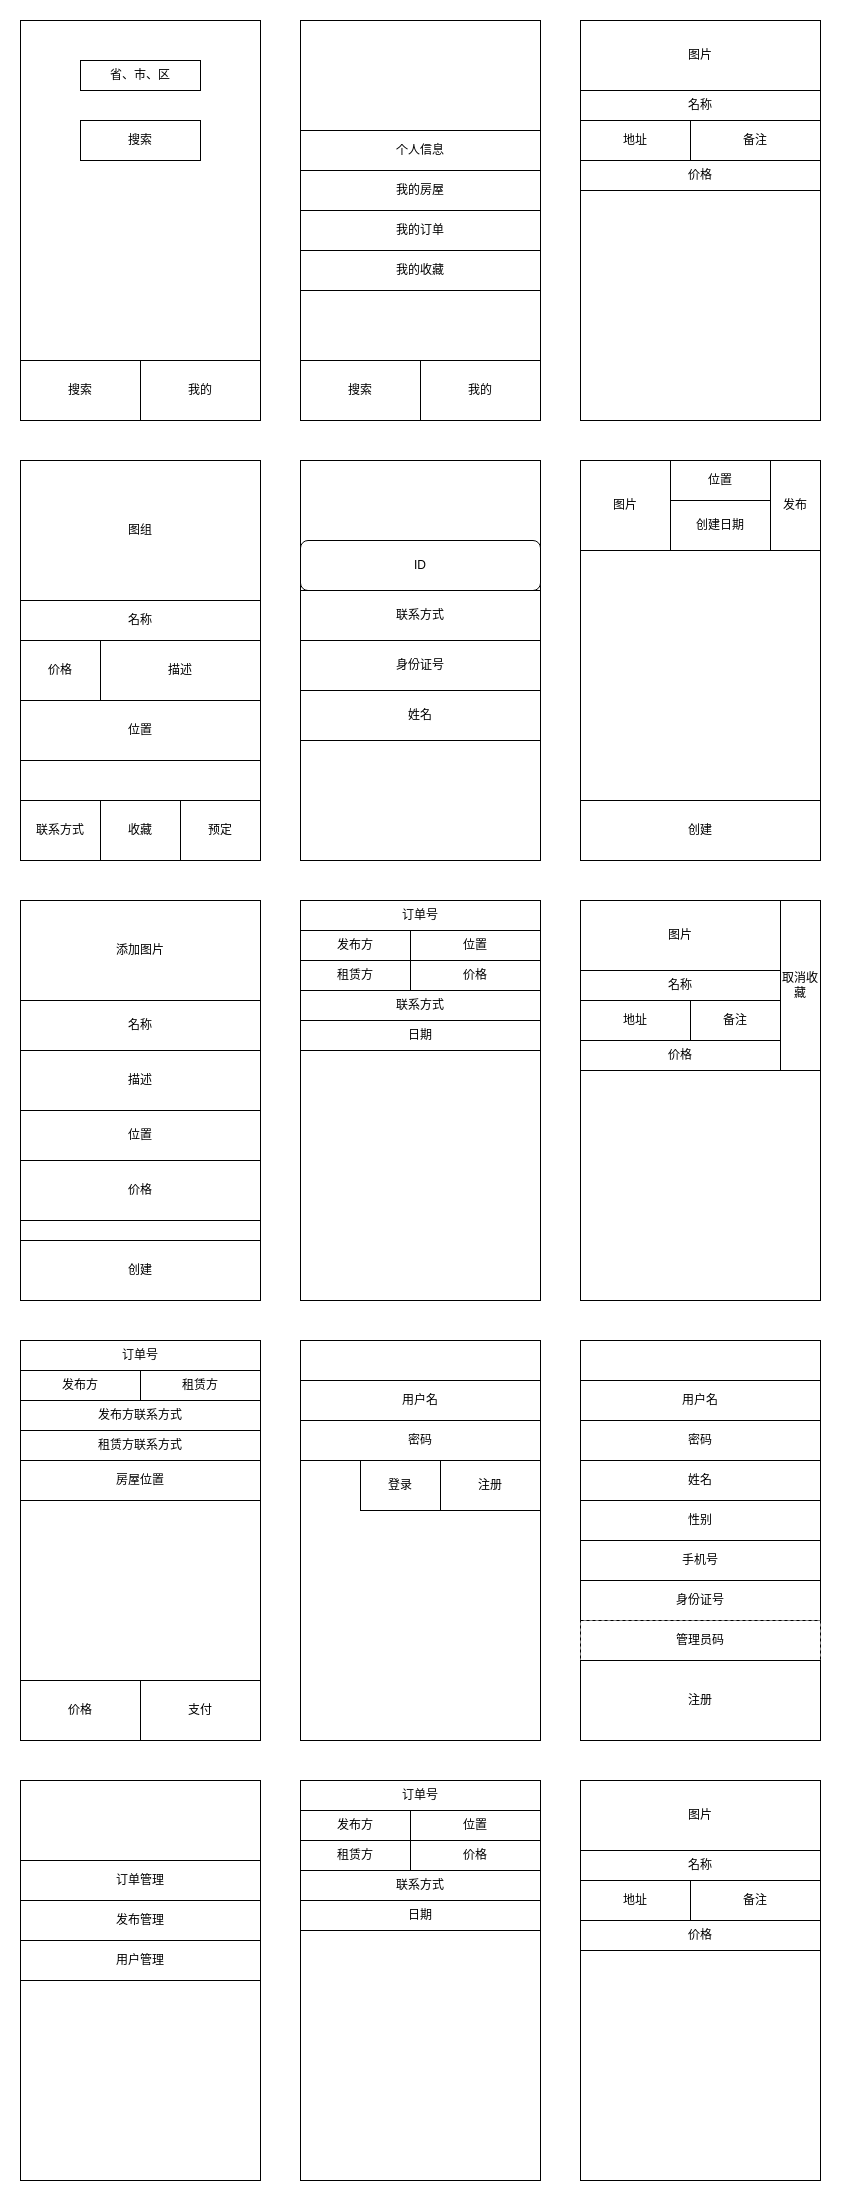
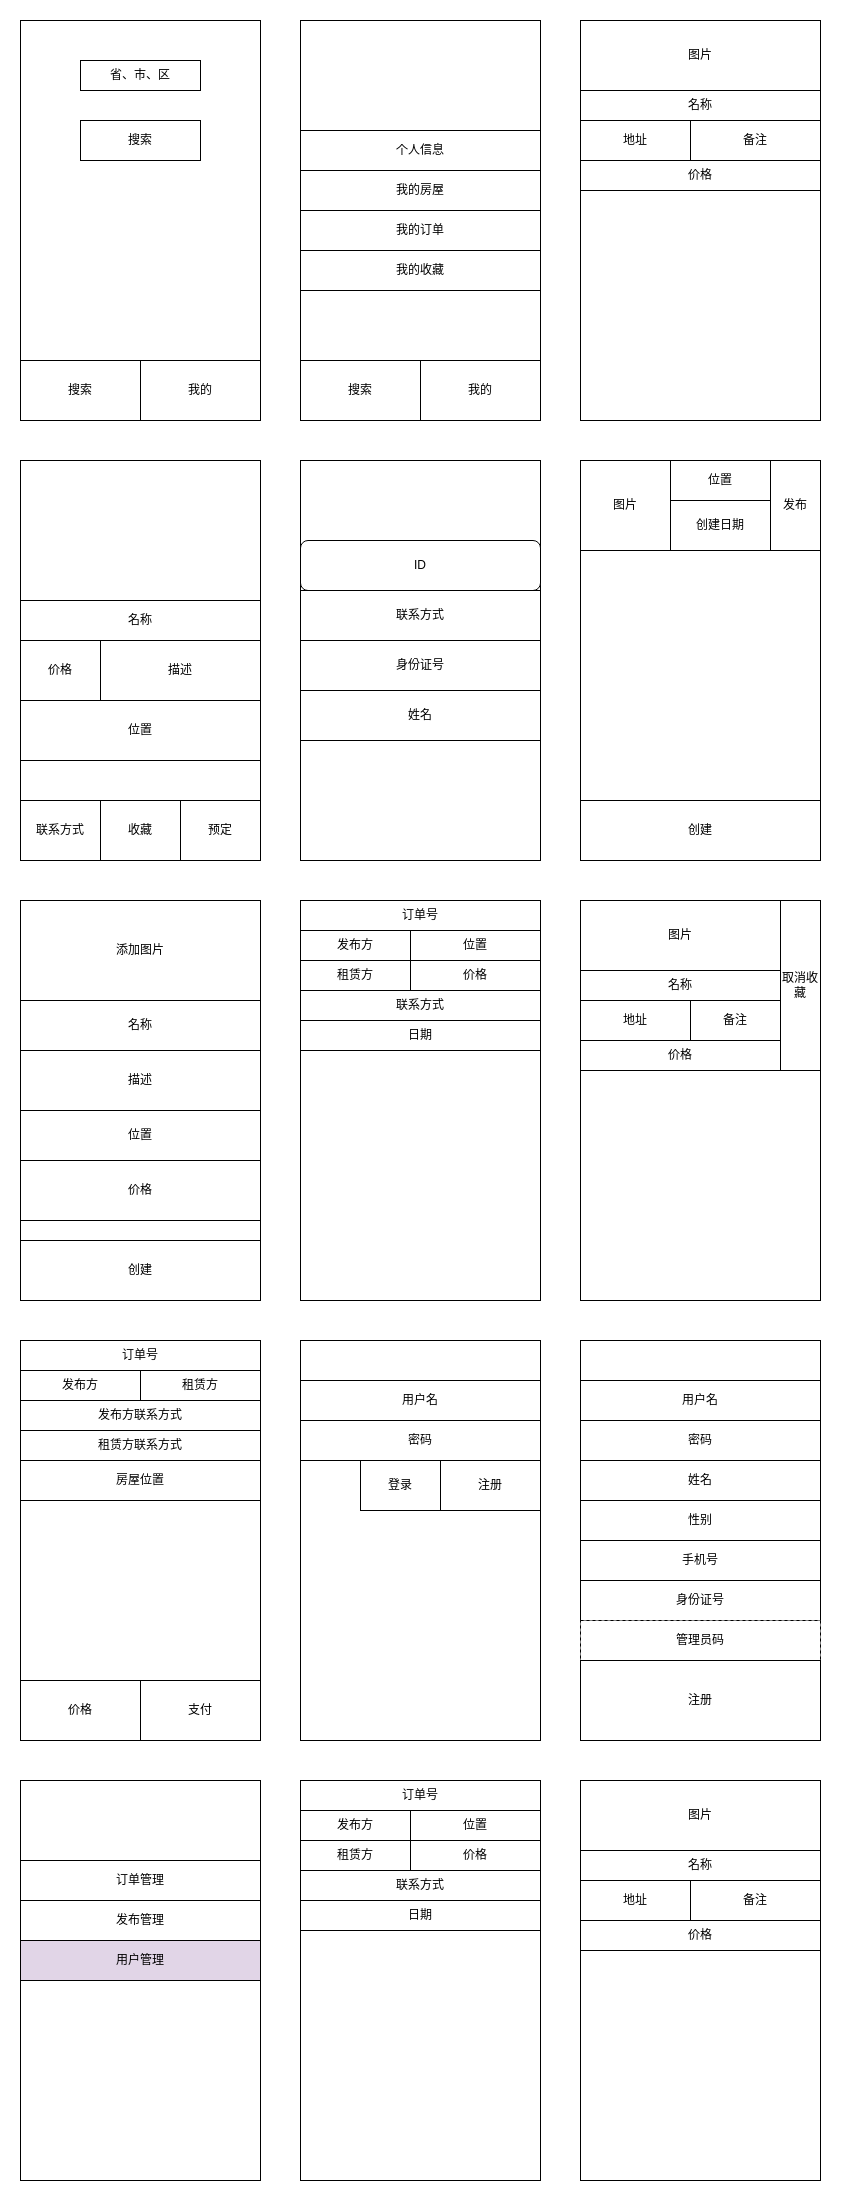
(141, 531) -> none
(141, 1961) -> (141, 1961)
